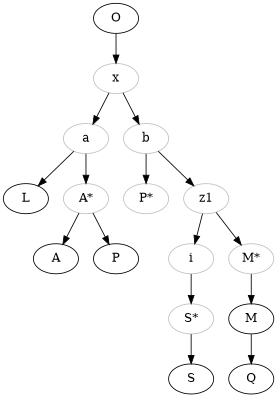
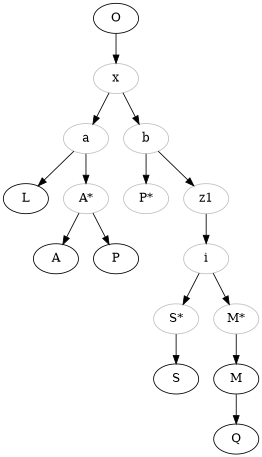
(226, 225) -> (219, 285)
